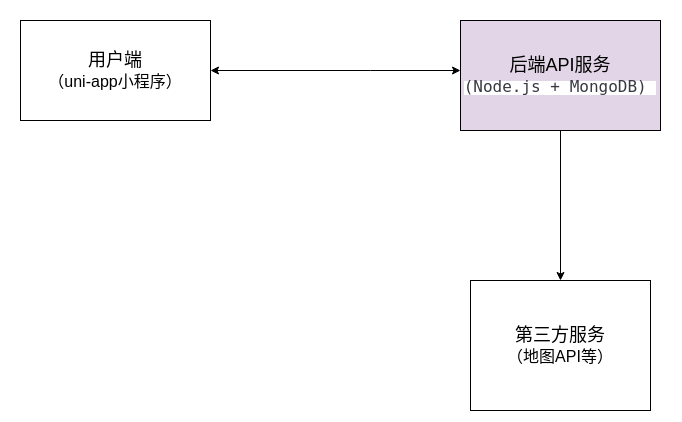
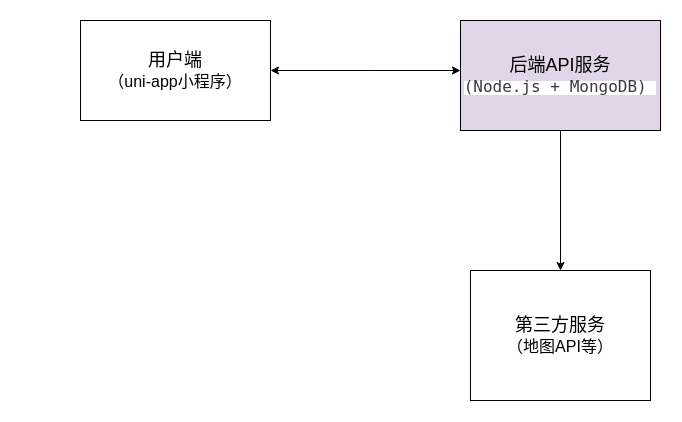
(116, 71) -> (176, 71)
(561, 346) -> (561, 336)
